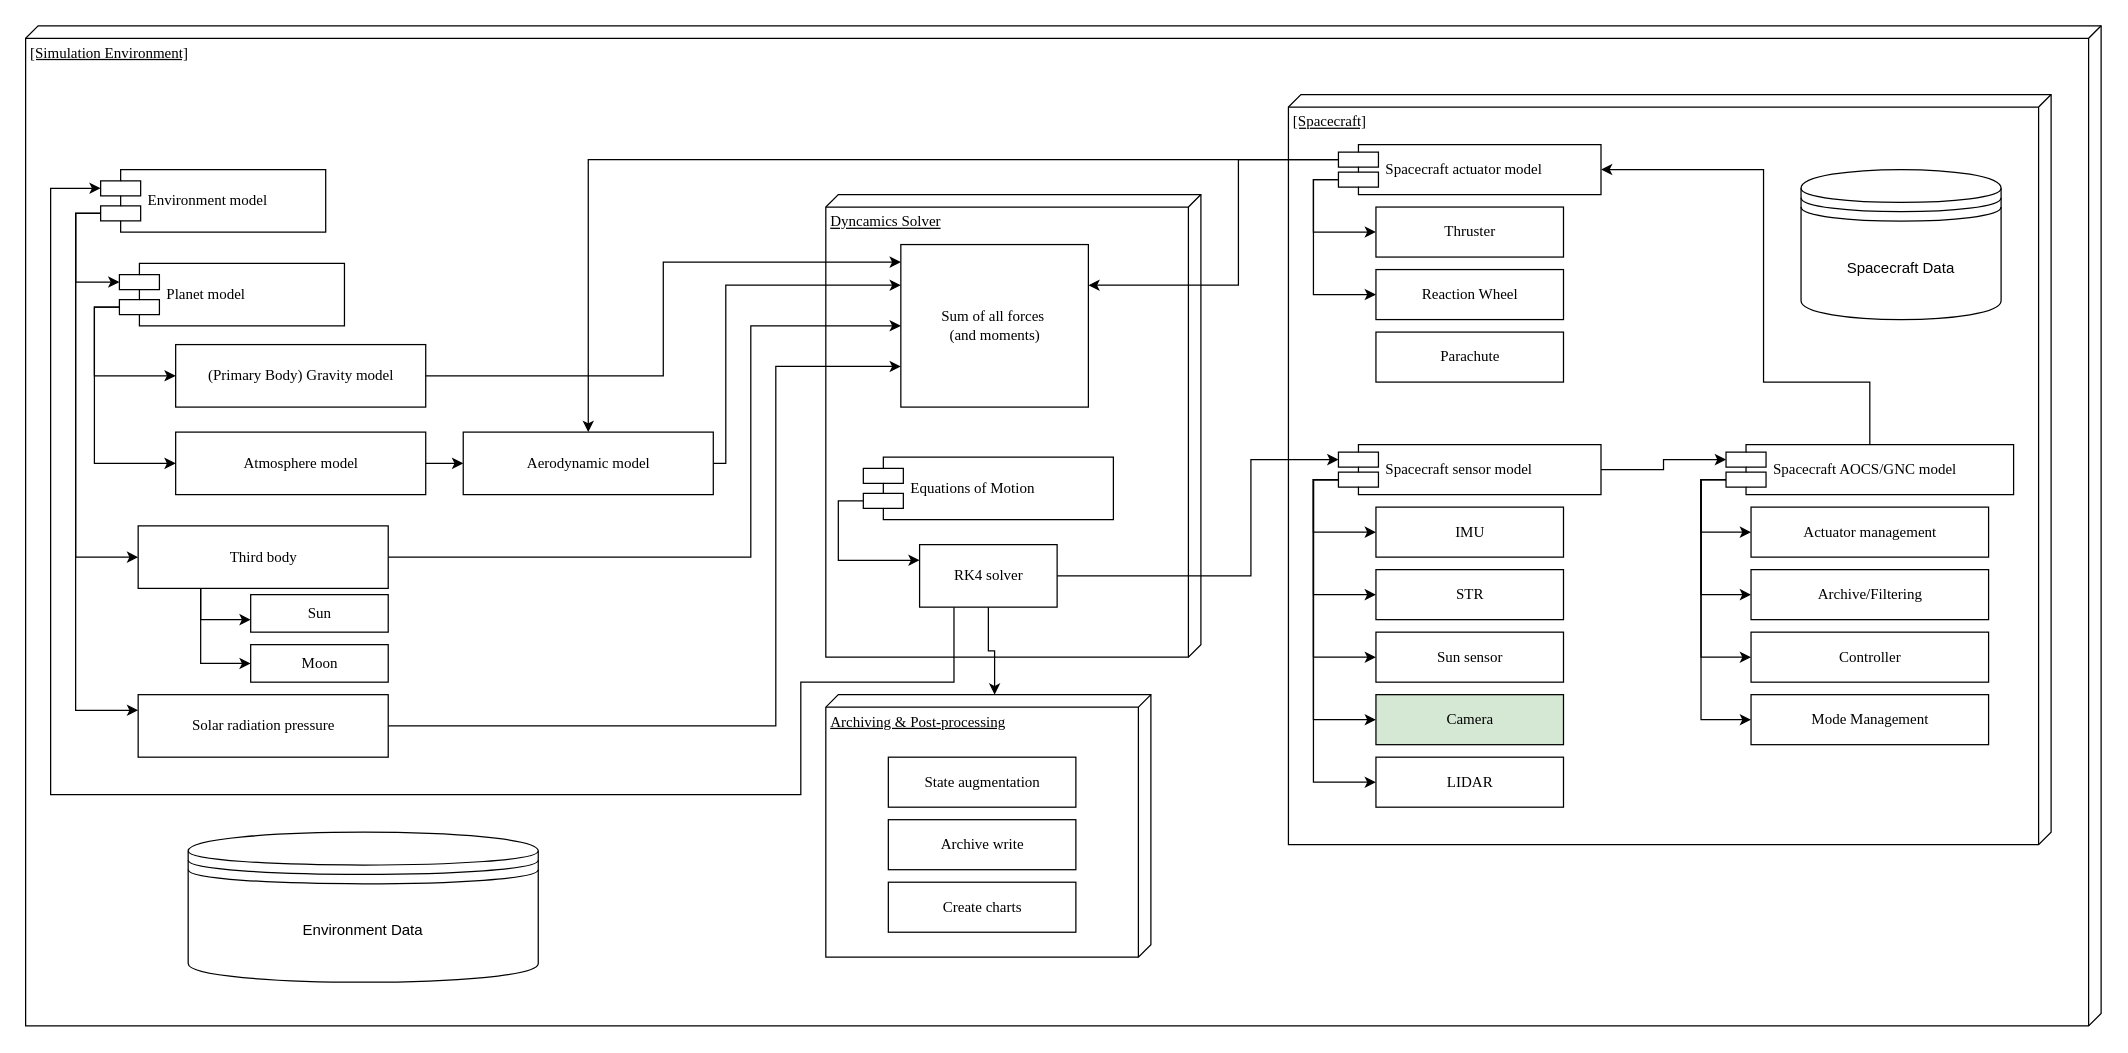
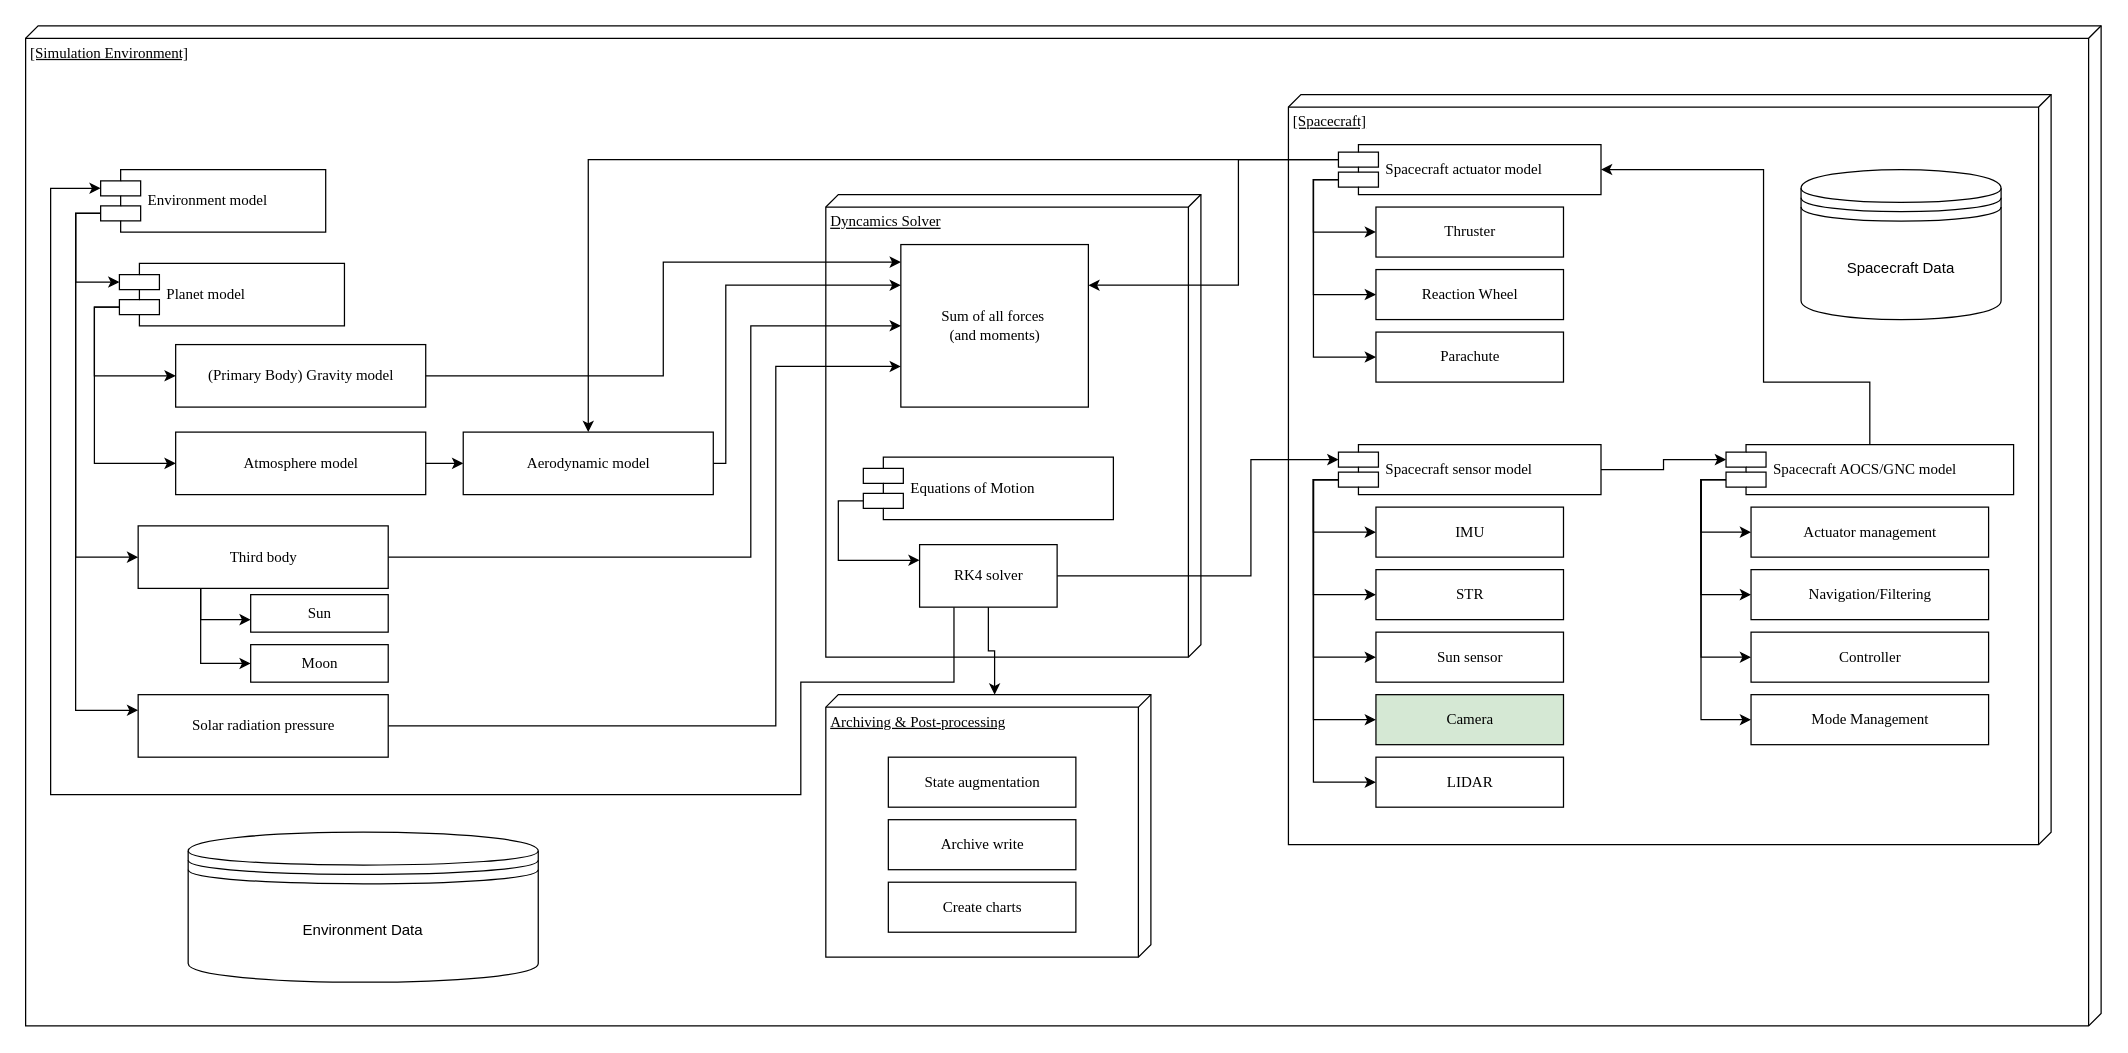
none -> (1313, 354)
(1870, 594) -> (1870, 594)
